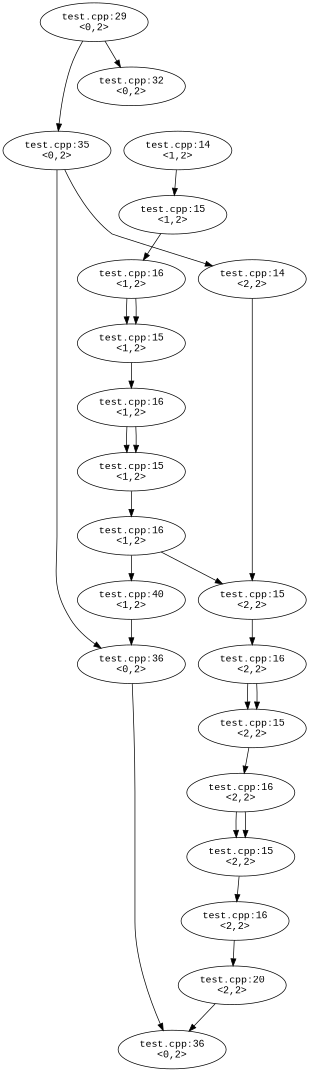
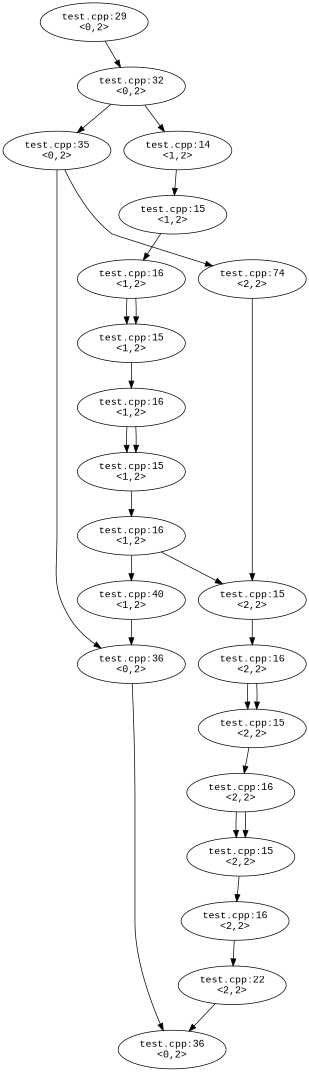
(66, 81) -> (97, 116)
none -> (152, 116)
(252, 279) -> (252, 279)
(232, 985) -> (232, 985)
